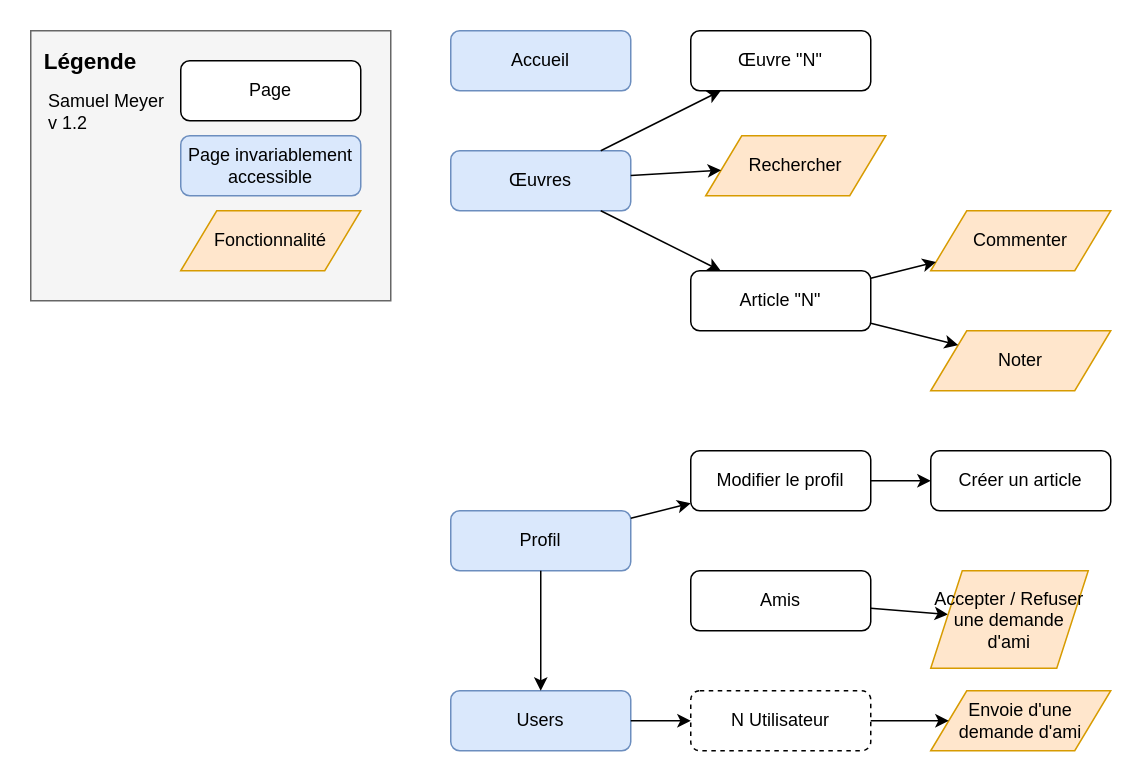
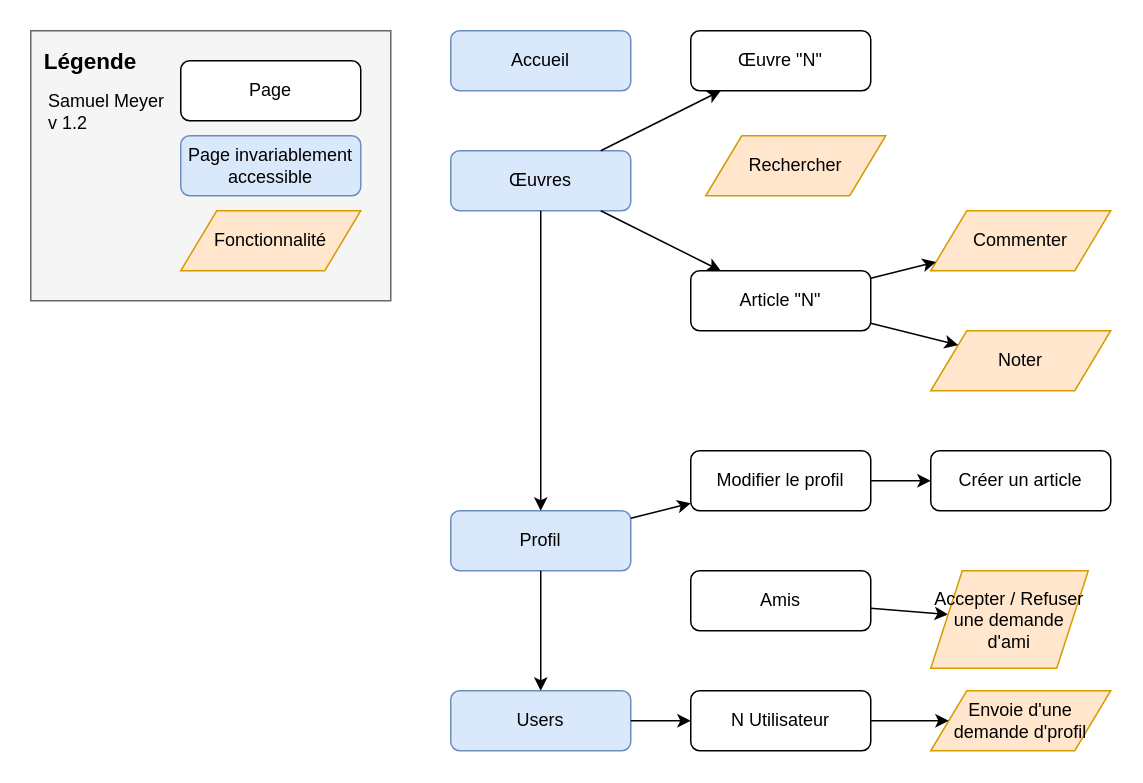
(671, 173) -> (541, 356)
(781, 721) -> (781, 721)
(1021, 721) -> (1021, 721)
